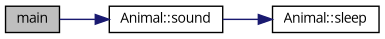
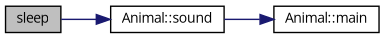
(33, 19) -> (33, 19)
(326, 19) -> (326, 19)
